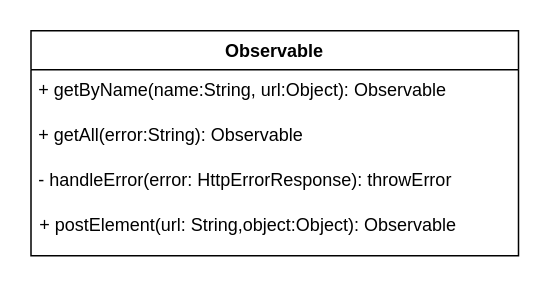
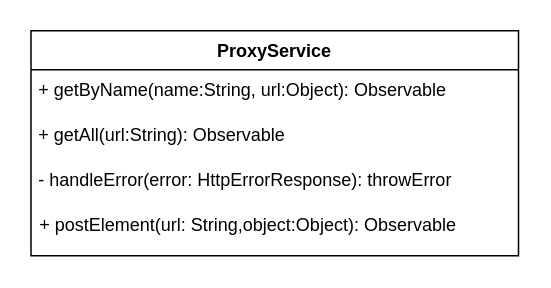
(274, 51) -> (274, 51)
(186, 136) -> (174, 136)
